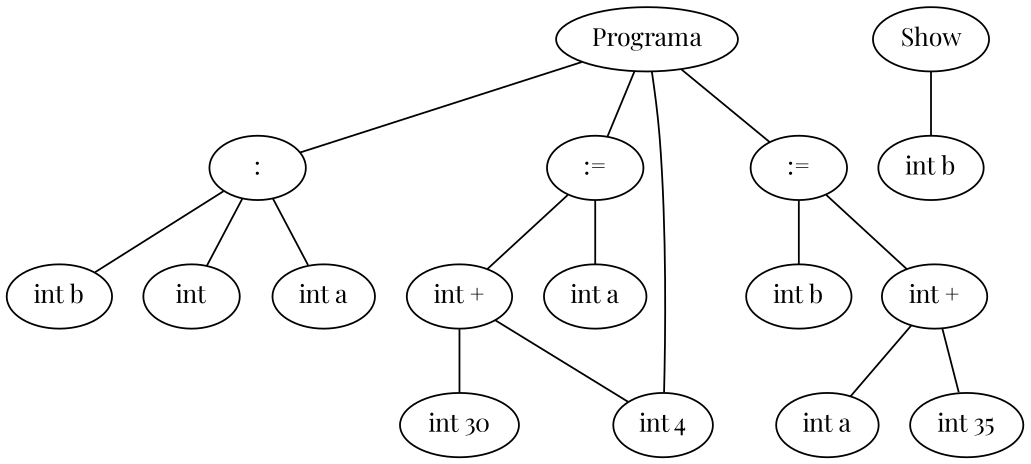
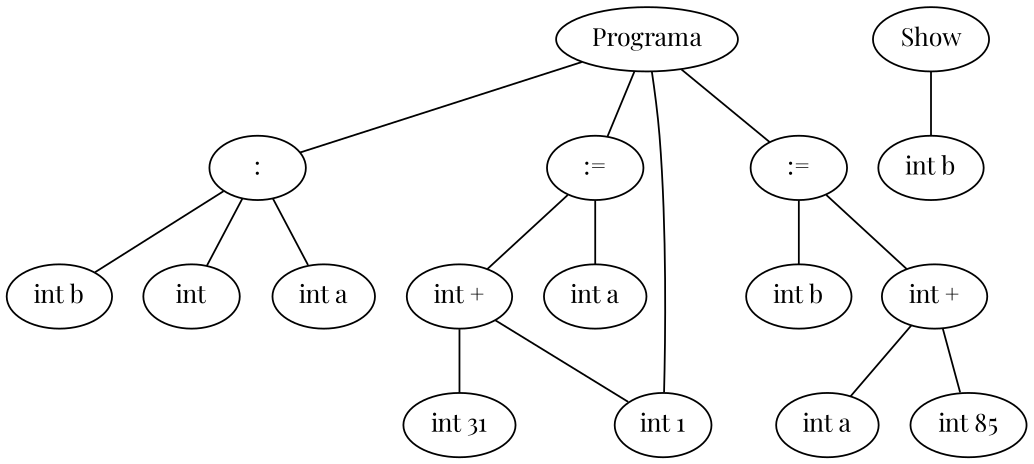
(459, 425) -> (459, 425)
(663, 425) -> (663, 425)
(967, 425) -> (969, 425)
